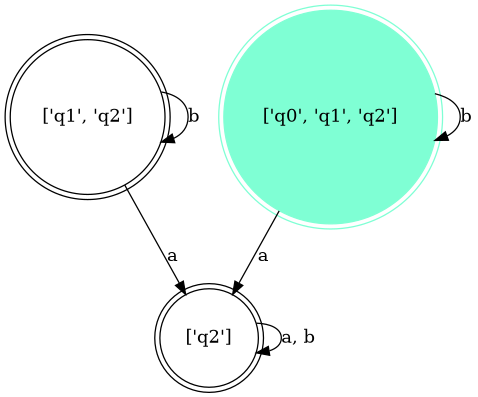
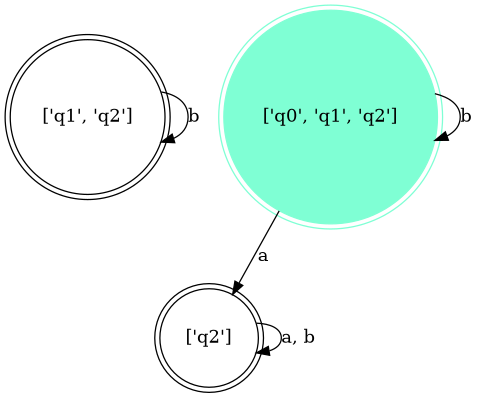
(152, 234) -> none
